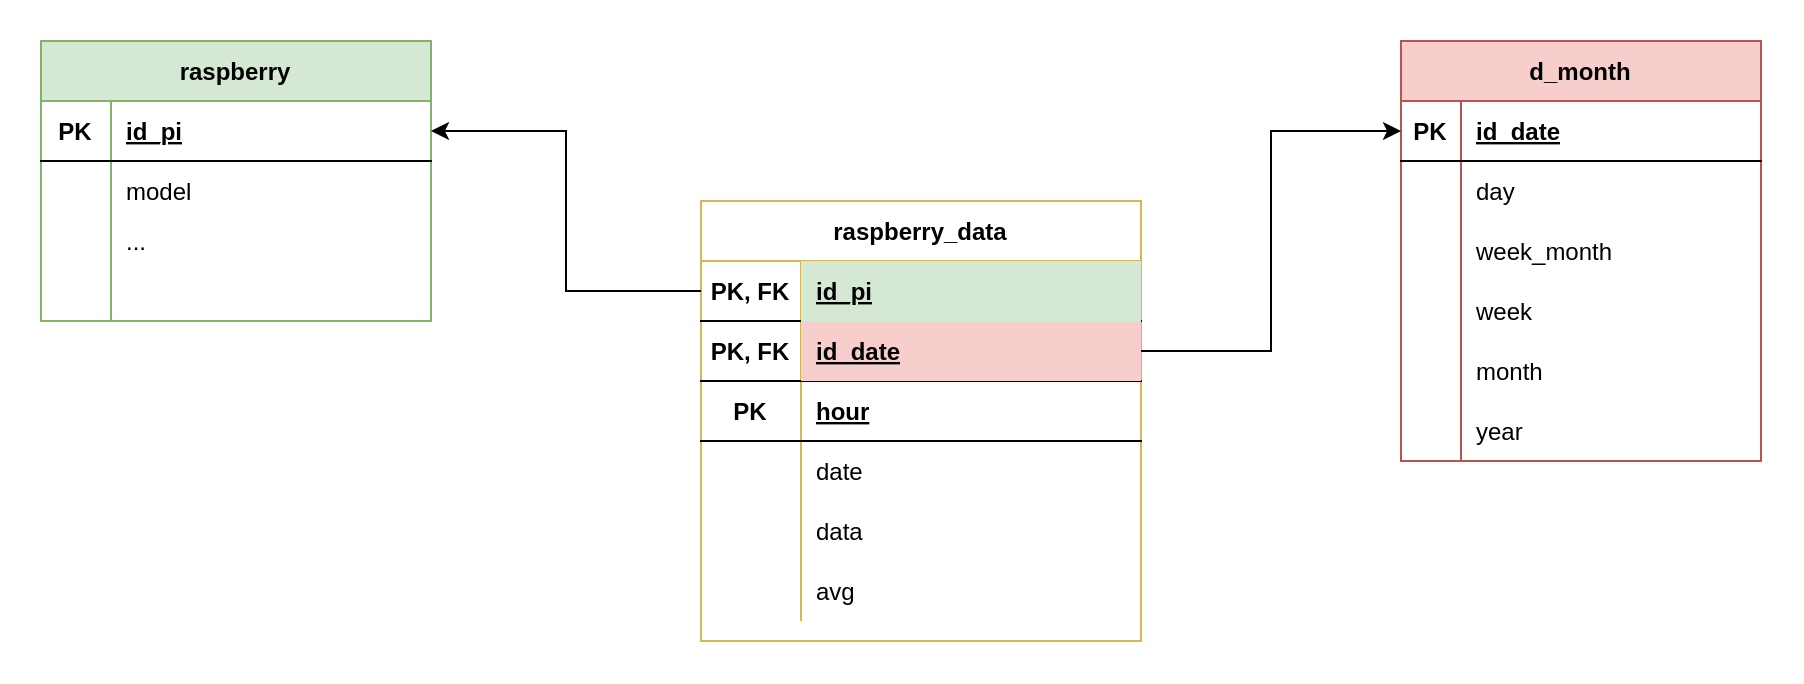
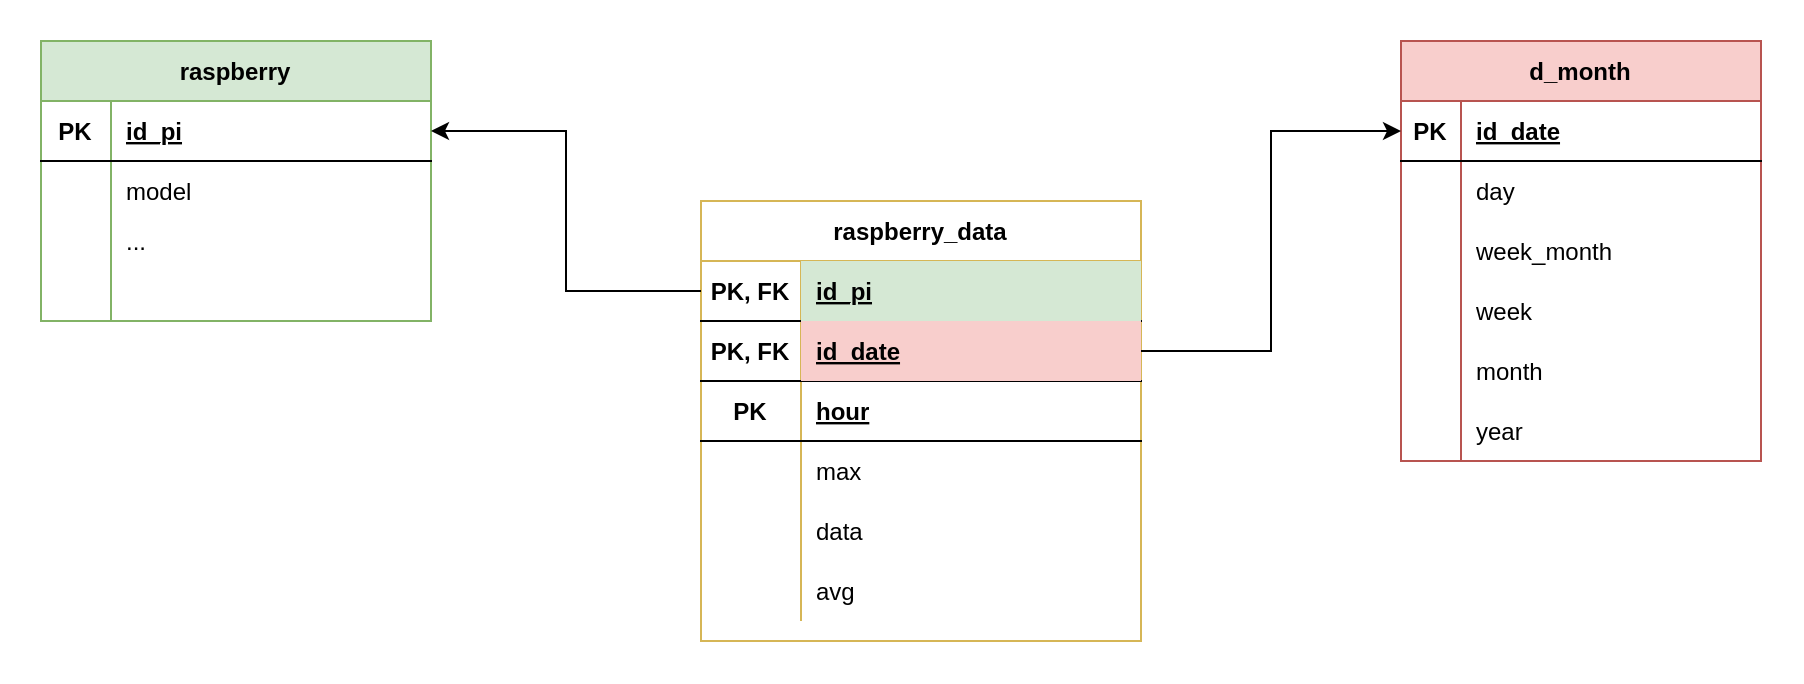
(843, 472) -> (836, 472)
